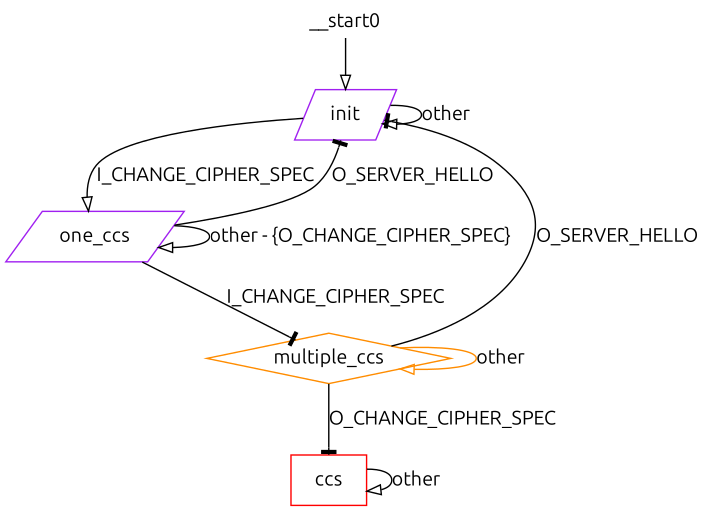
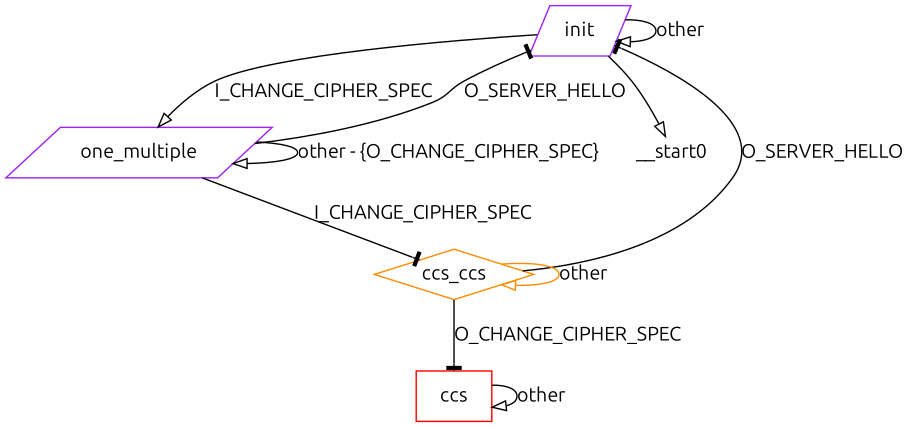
(346, 57) -> (637, 88)
(95, 237) -> (139, 153)
(329, 358) -> (454, 274)
